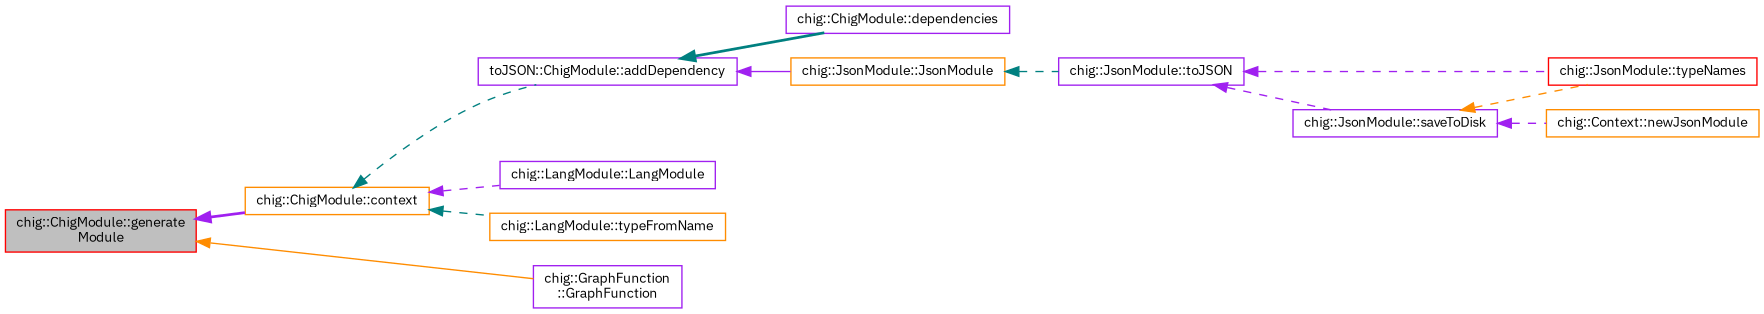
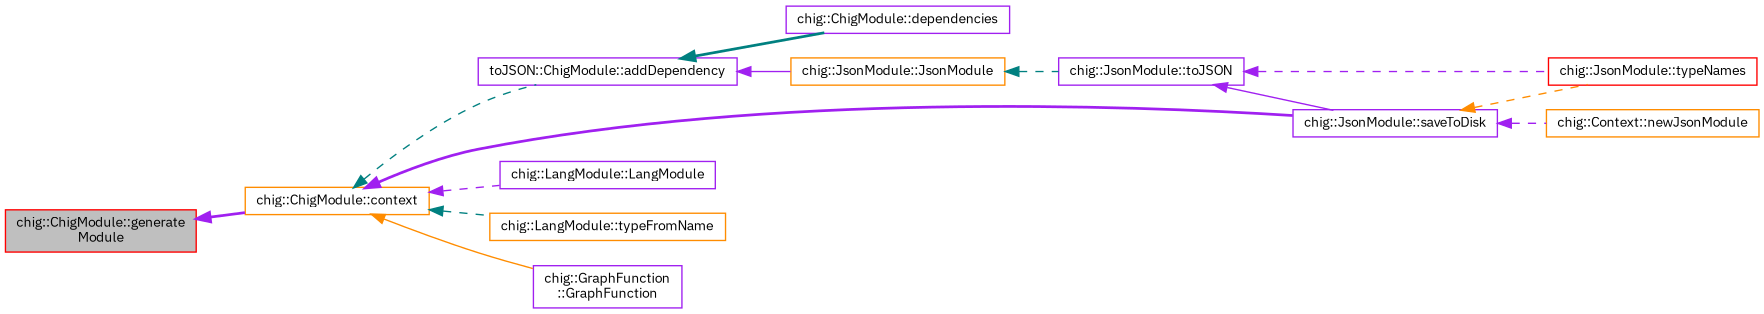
(1280, 99) -> (1280, 99)
none -> (832, 110)
(372, 261) -> (458, 246)
